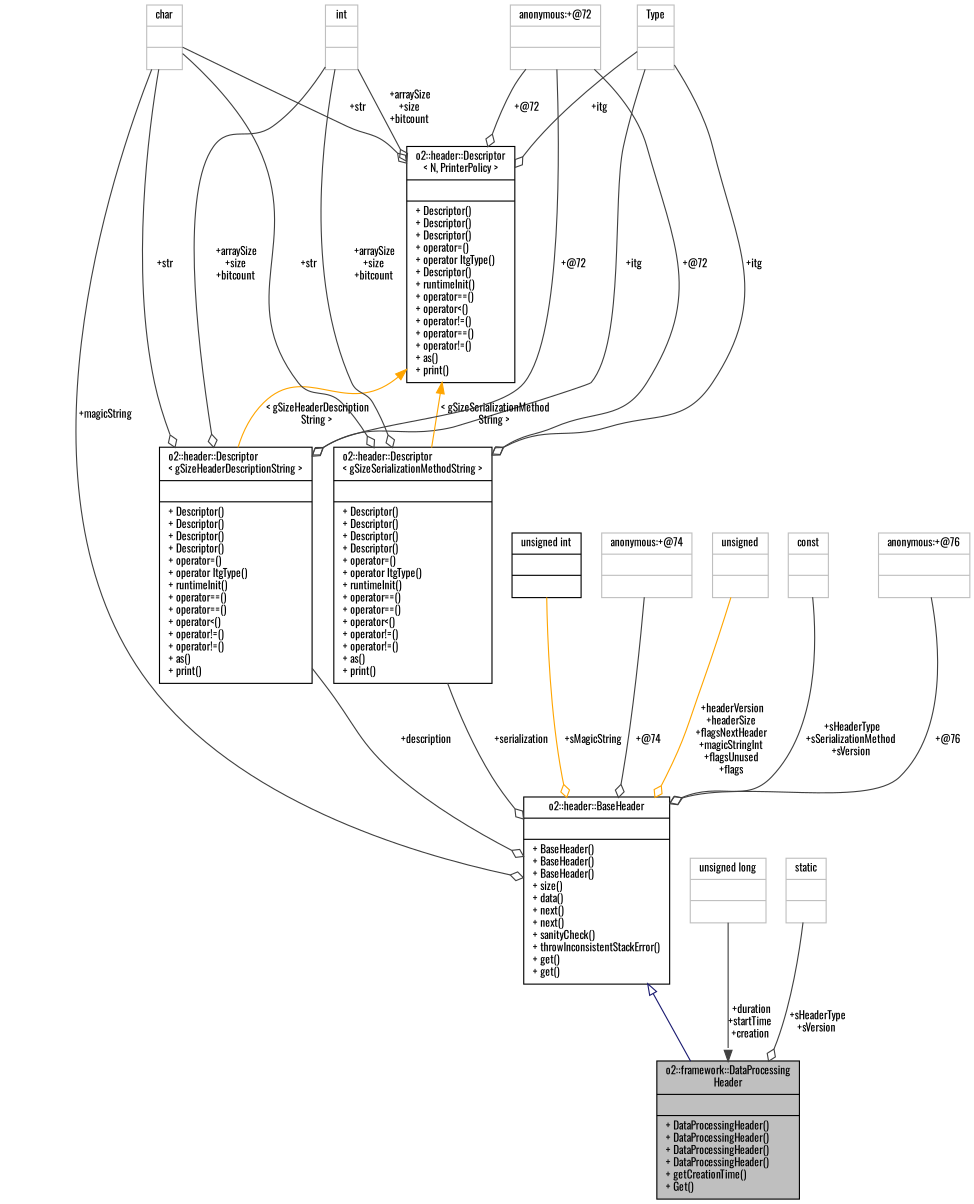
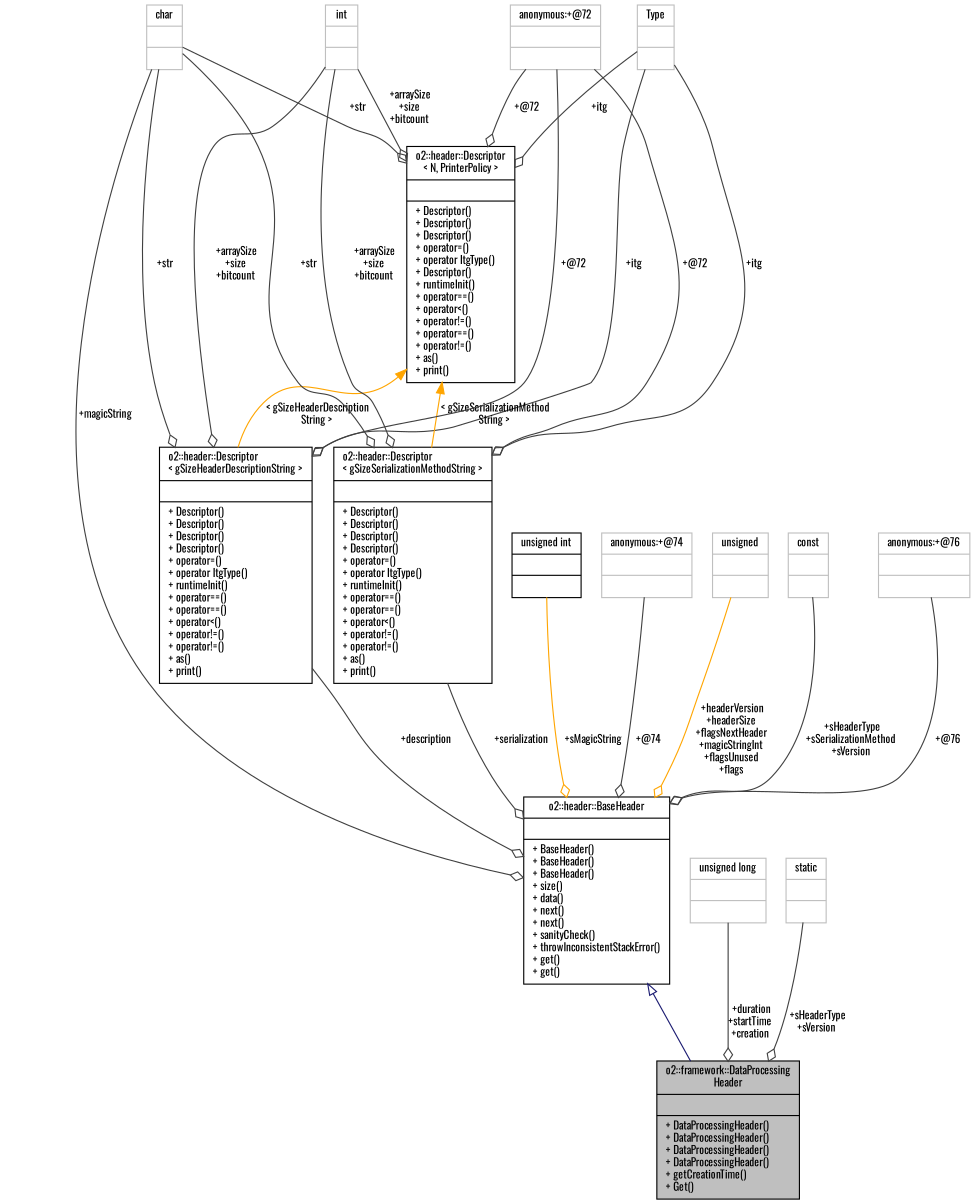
(728, 985) -> (728, 985)
